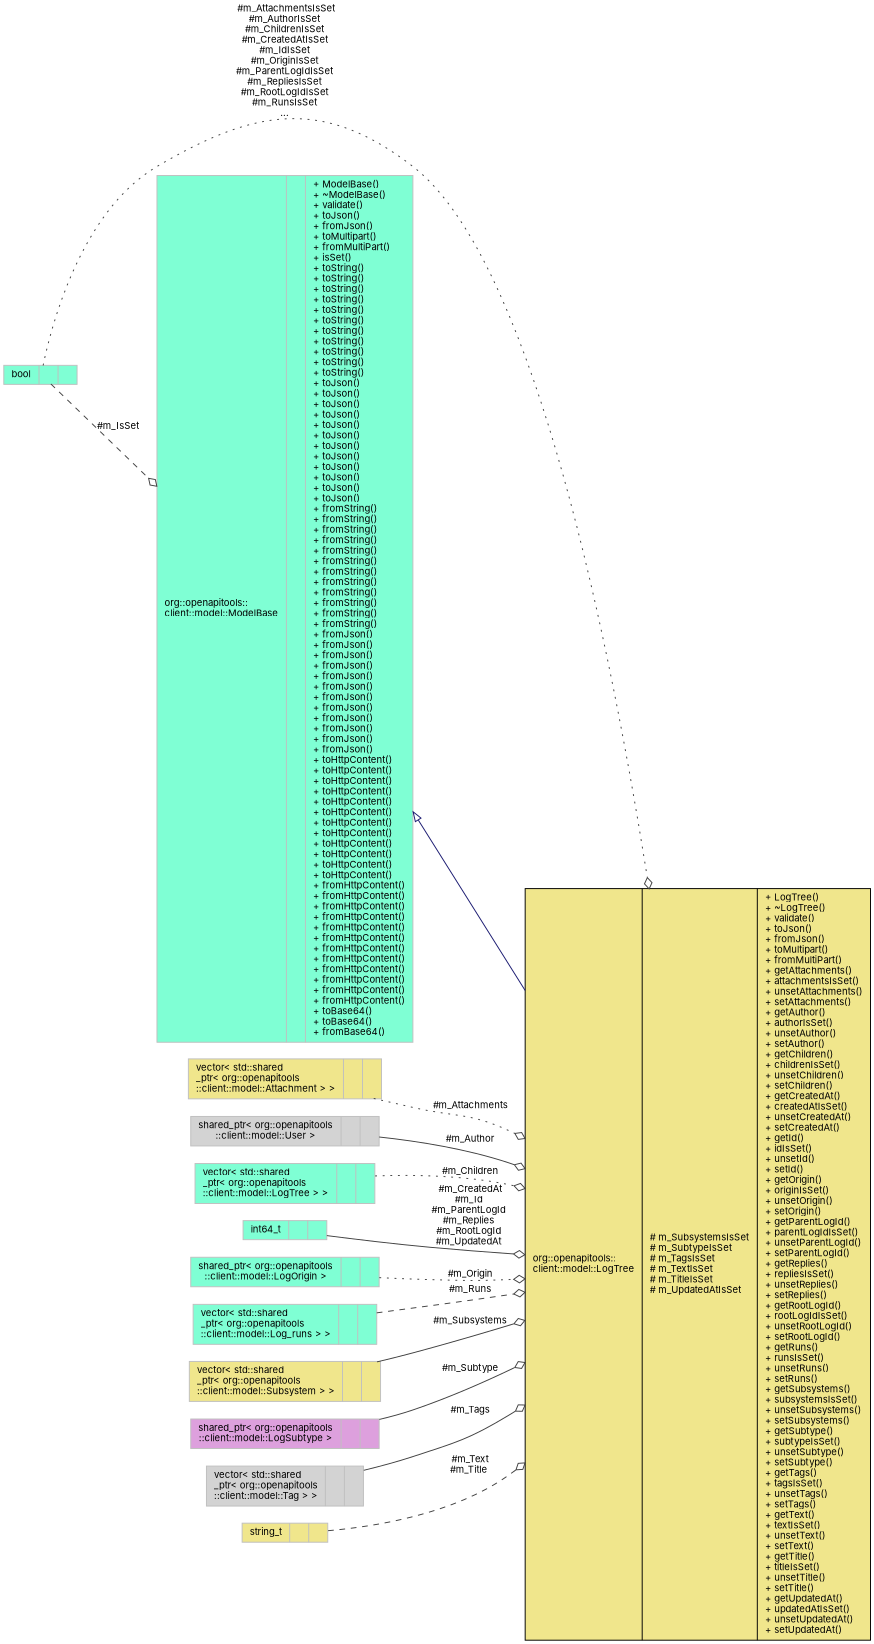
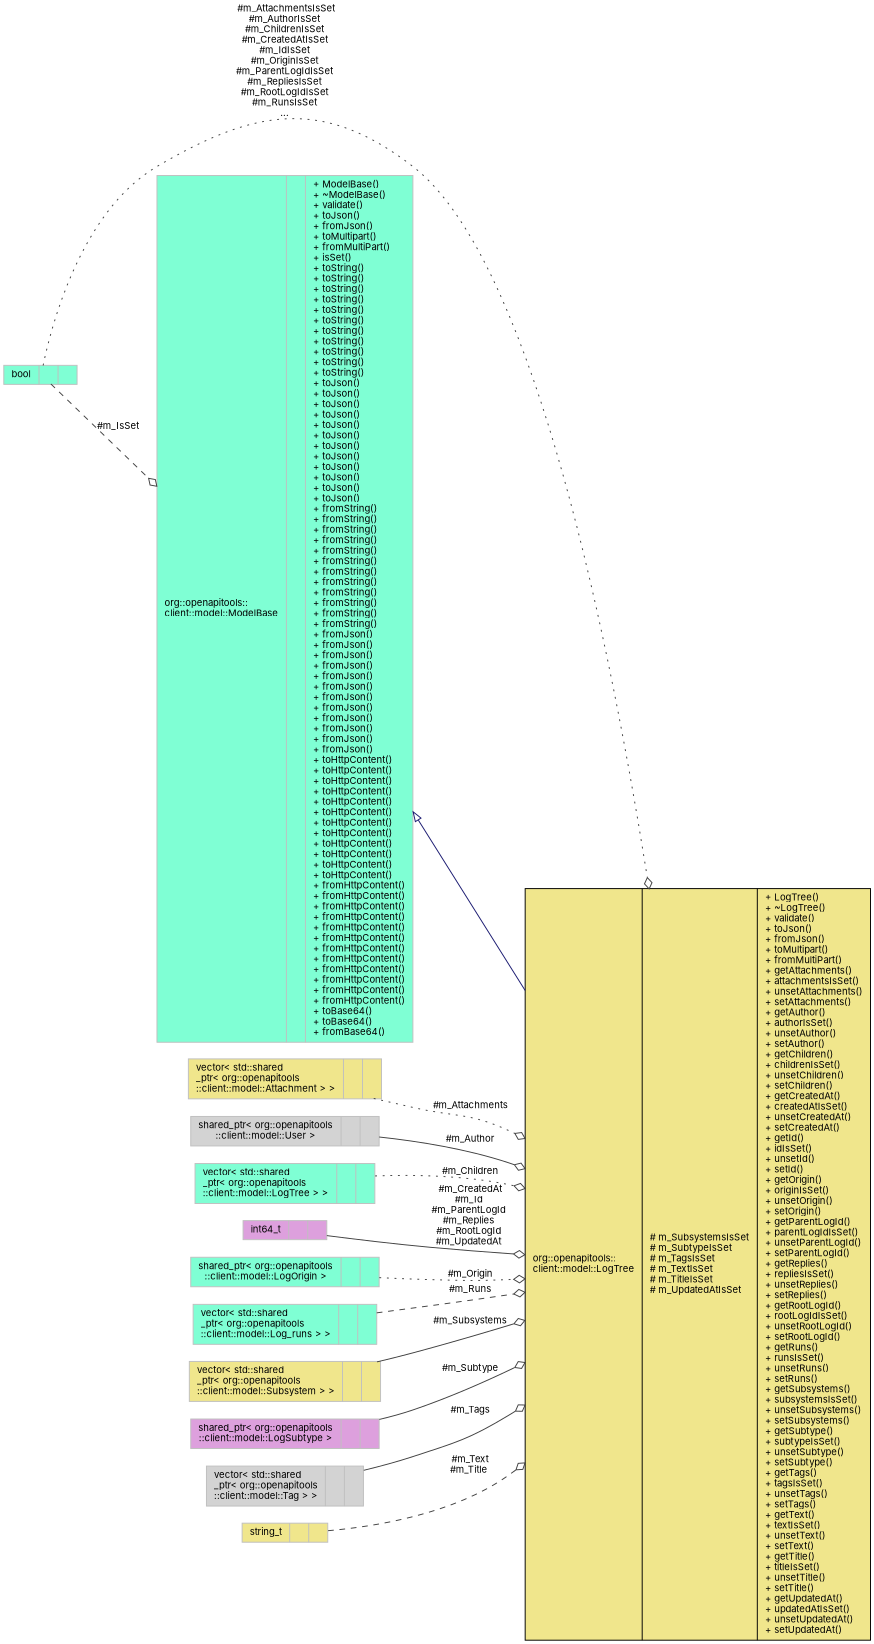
(285, 1230) -> (285, 1230)
